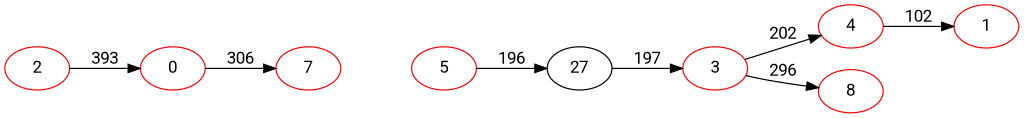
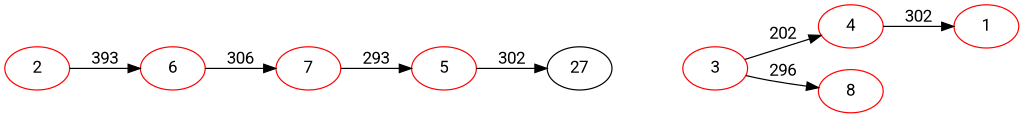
(919, 17) -> (919, 17)
(512, 59) -> (512, 59)
(173, 68) -> (173, 68)
none -> (370, 68)
(641, 68) -> none
